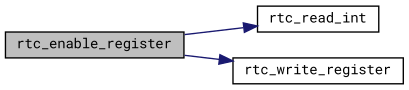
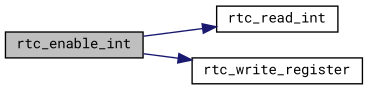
(95, 45) -> (74, 45)
